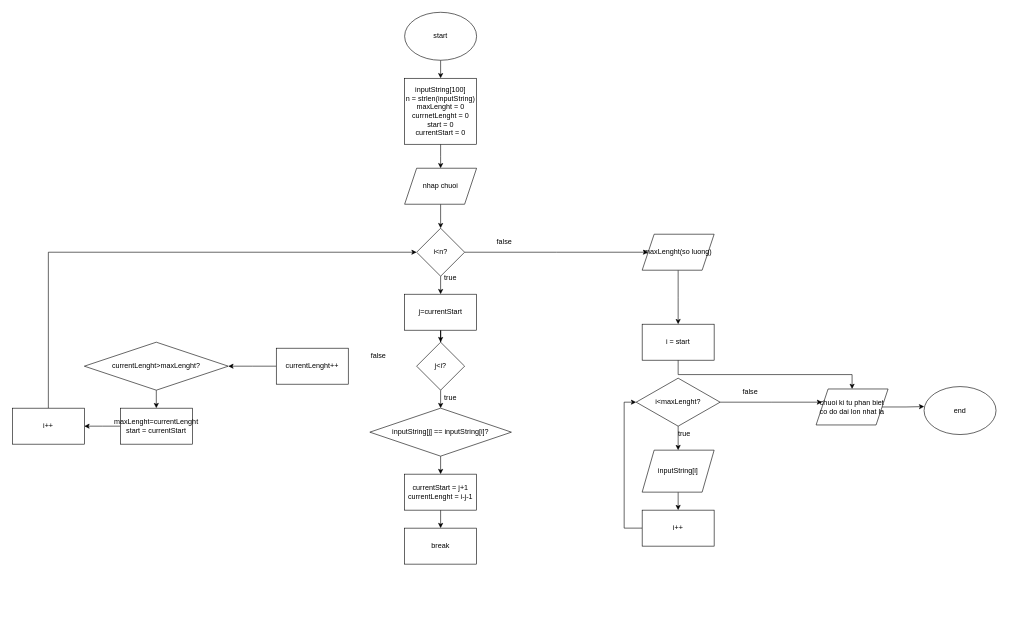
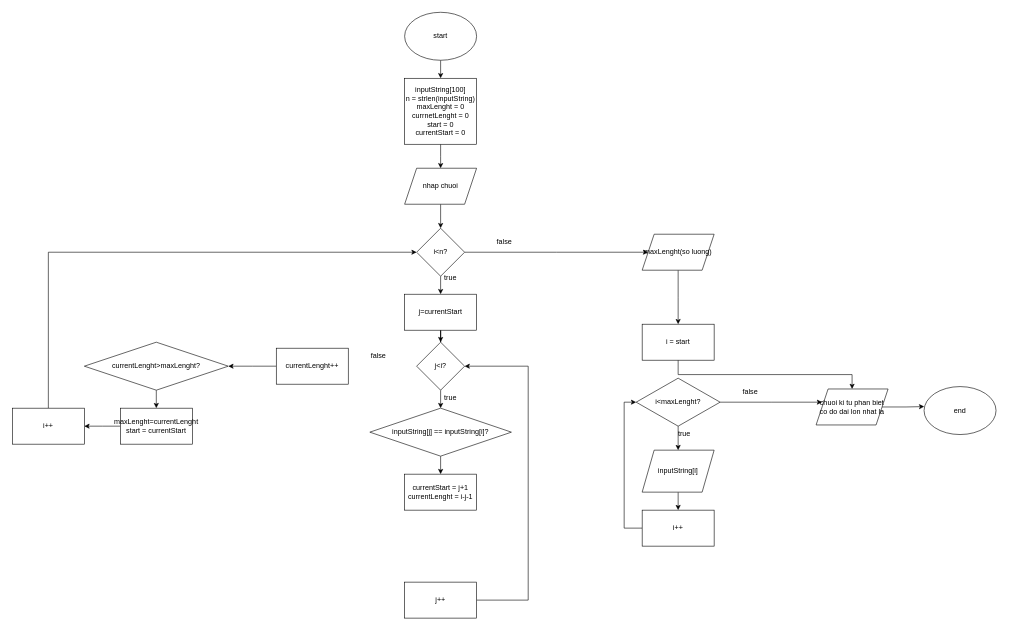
none -> (470, 366)
(441, 517) -> none
(441, 546) -> none
none -> (441, 600)
